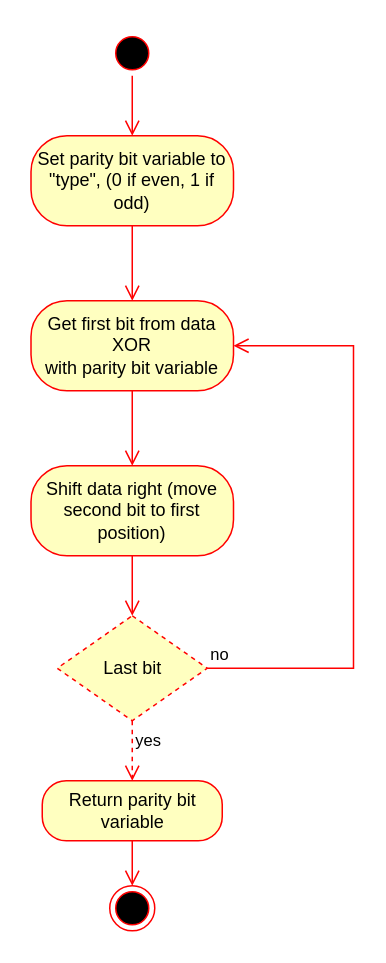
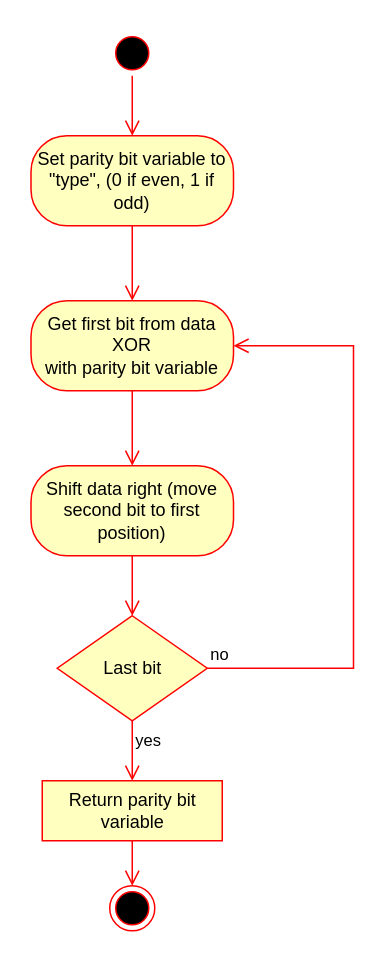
(132, 668) -> (132, 668)
(132, 748) -> (132, 748)
(132, 811) -> (132, 811)
